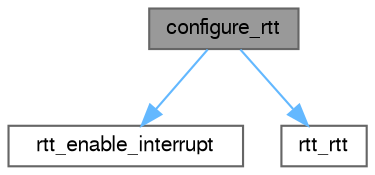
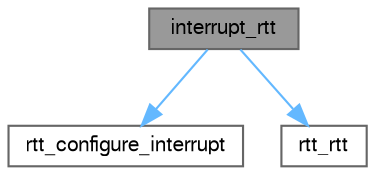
(224, 29) -> (224, 29)
(126, 146) -> (126, 146)
